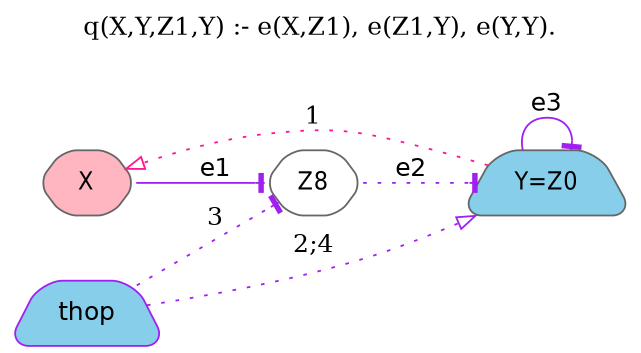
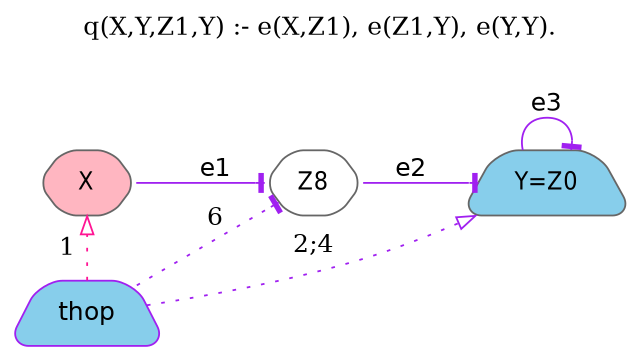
(316, 130) -> (87, 257)
(416, 183) -> (416, 183)
(216, 218) -> (216, 218)
